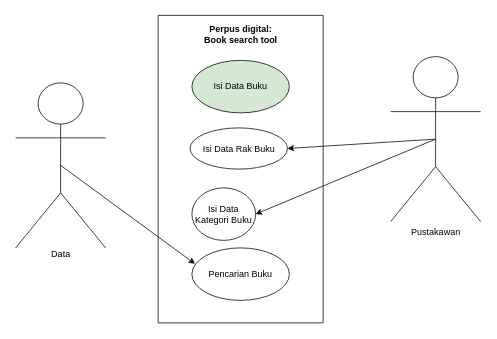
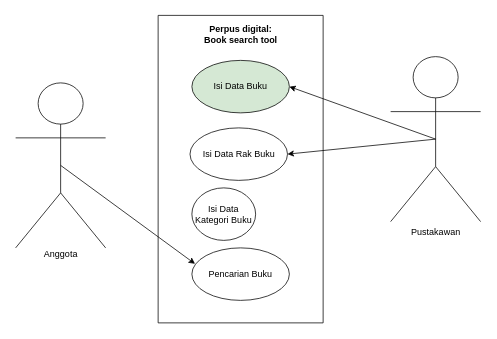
none -> (364, 113)
(239, 149) -> (239, 154)
(346, 176) -> none
(61, 255) -> (61, 255)
